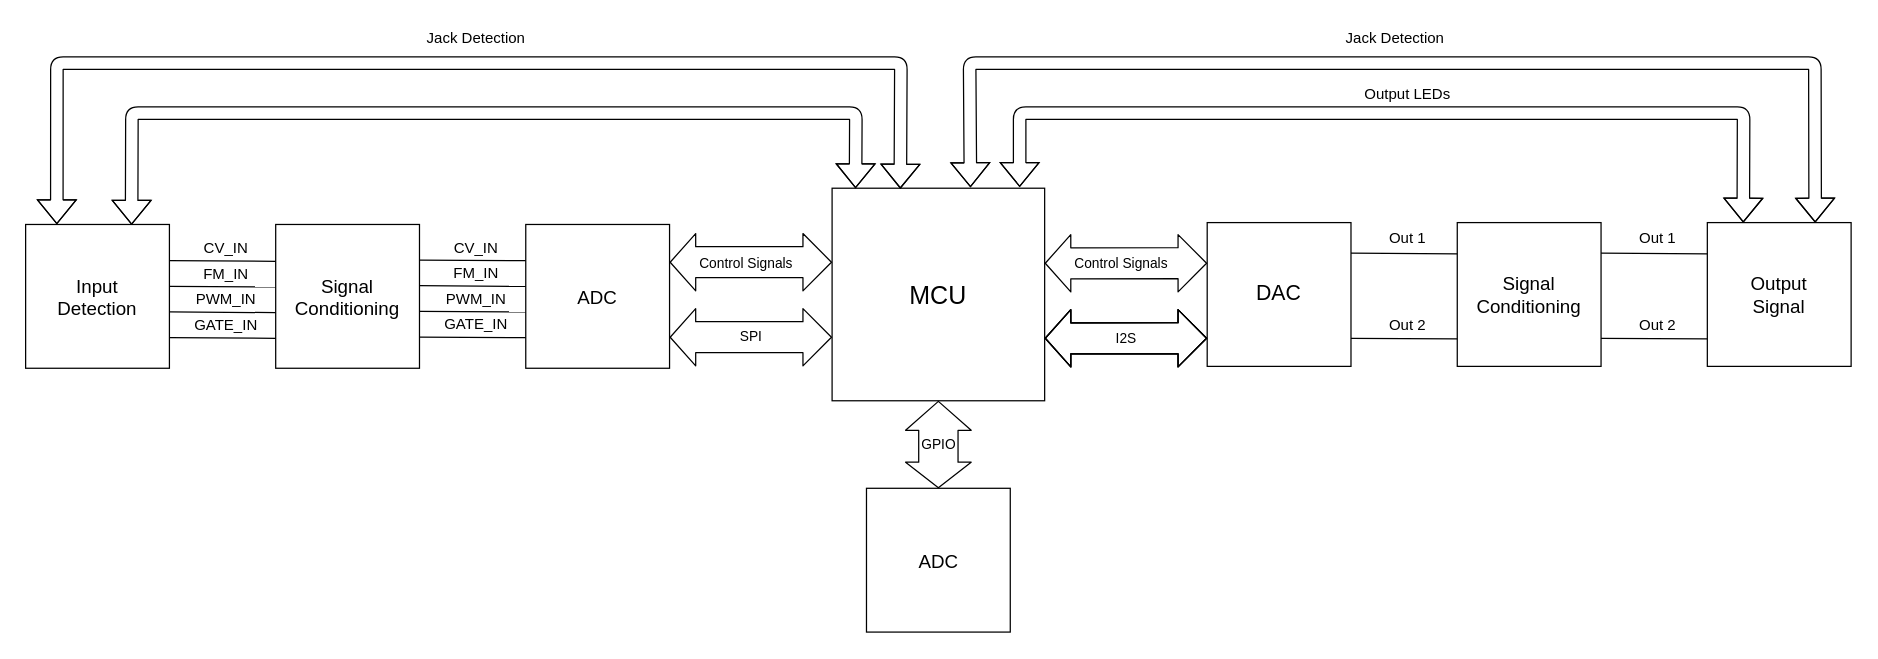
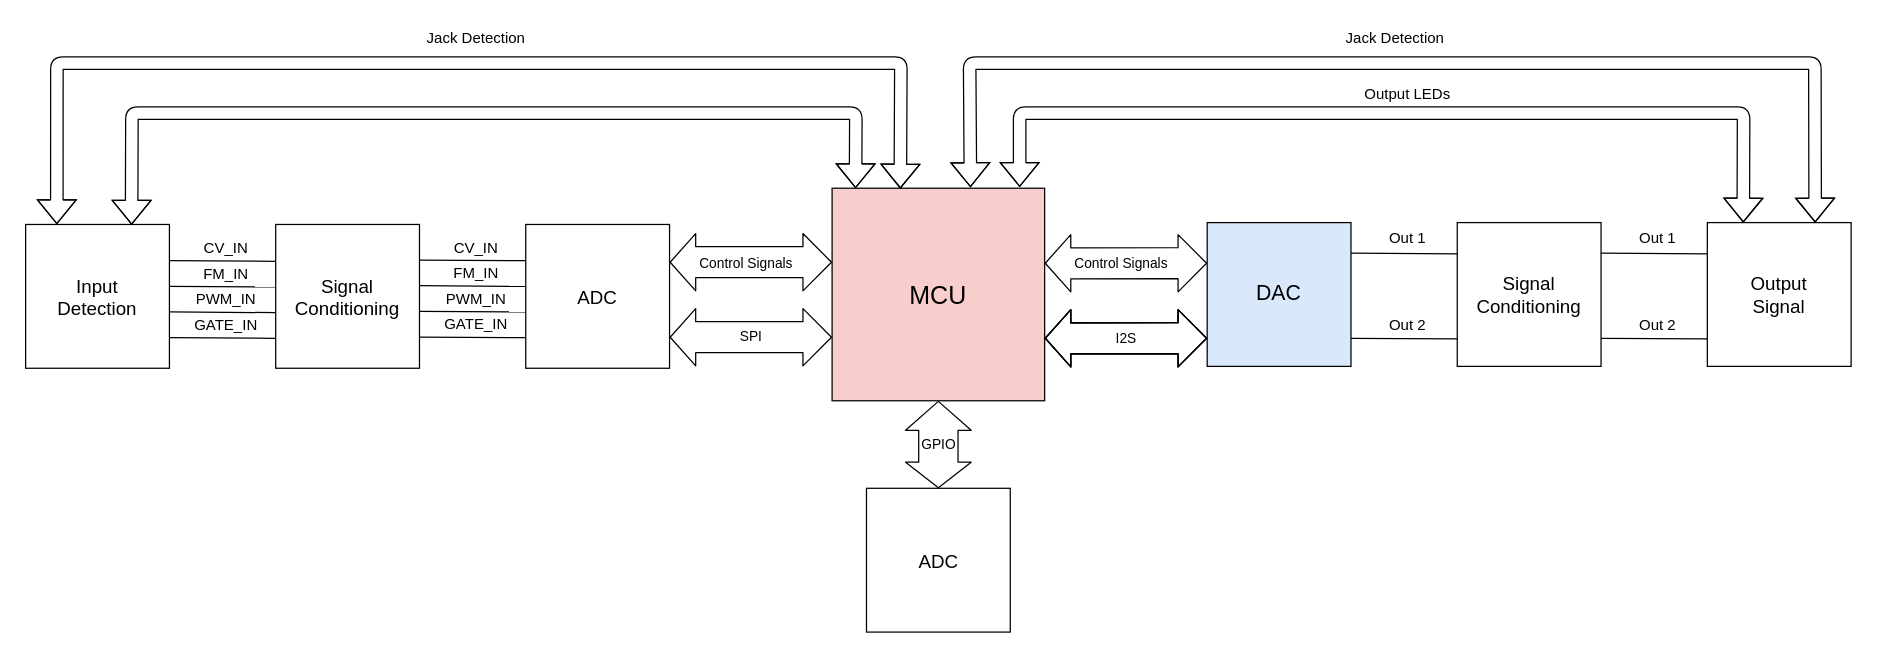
(938, 294) -> (938, 294)
(1279, 294) -> (1279, 294)
